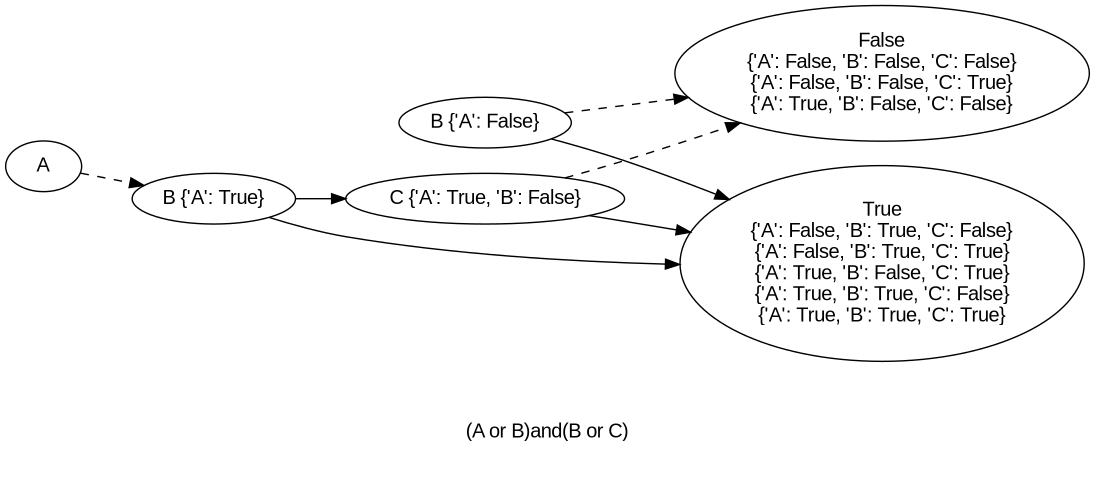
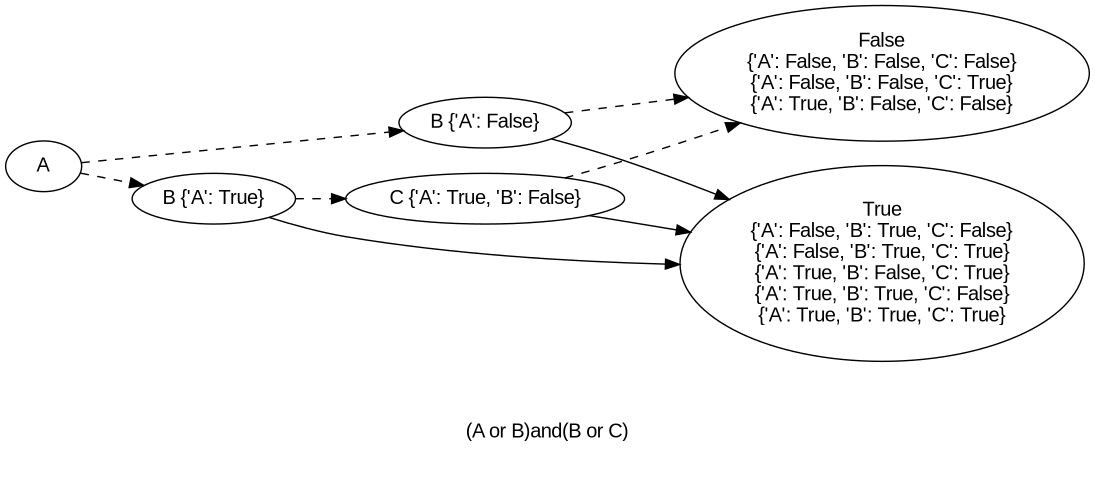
none -> (235, 147)
(313, 199) -> (313, 199)
